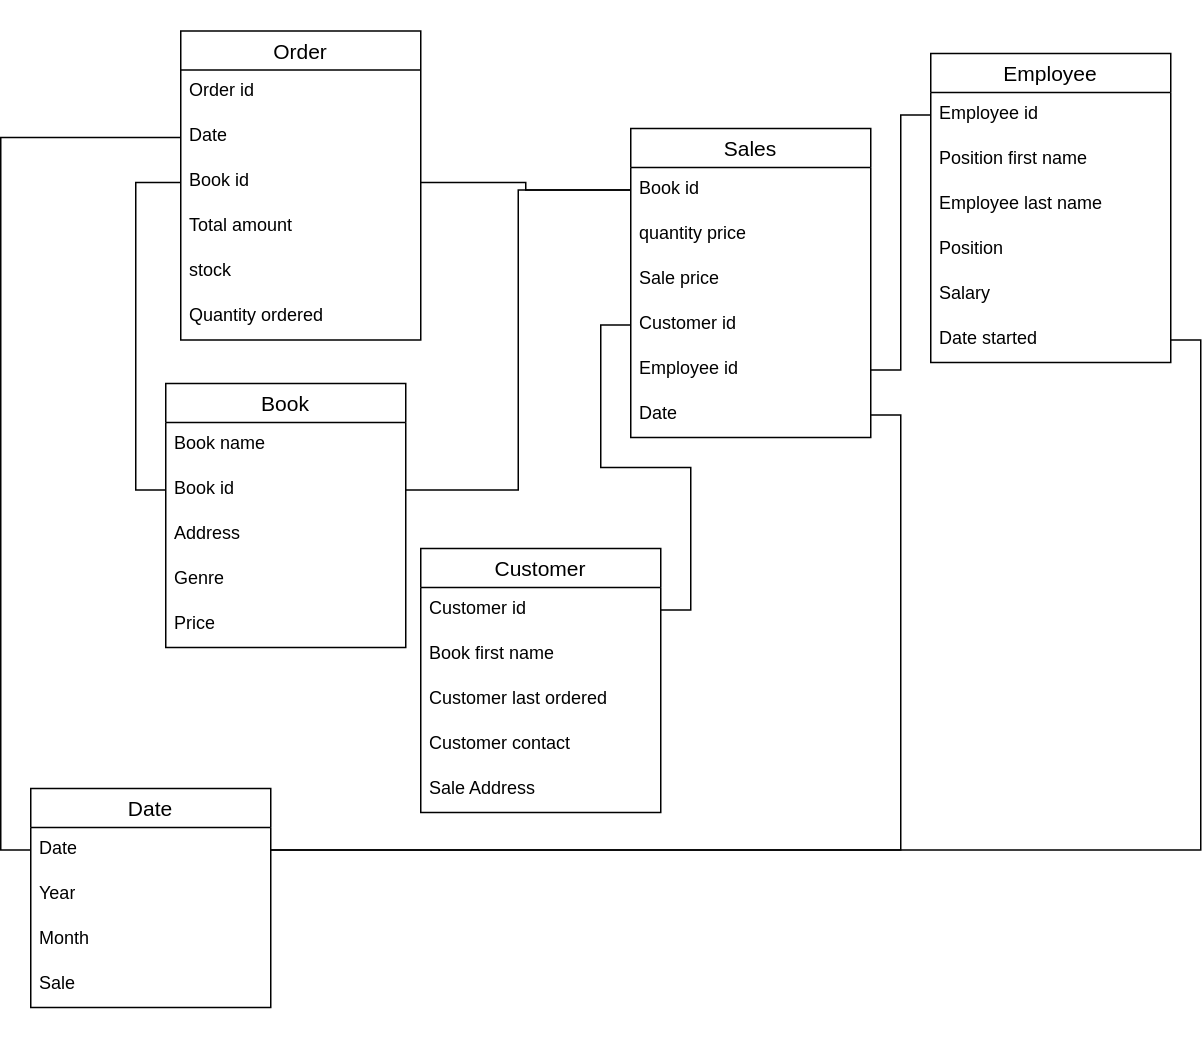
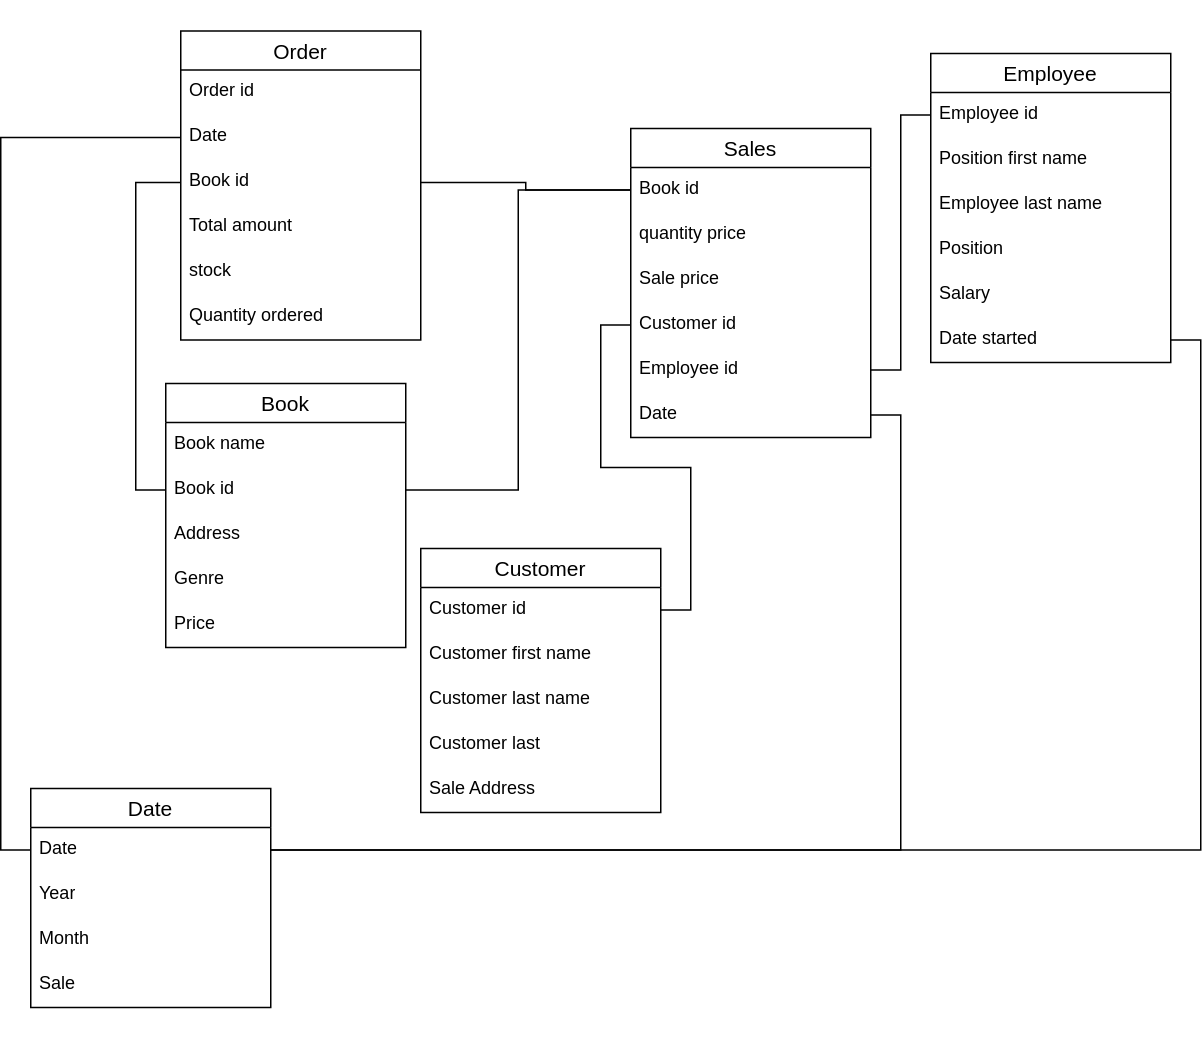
(498, 654) -> (518, 654)
(529, 699) -> (513, 699)
(508, 744) -> (491, 744)
